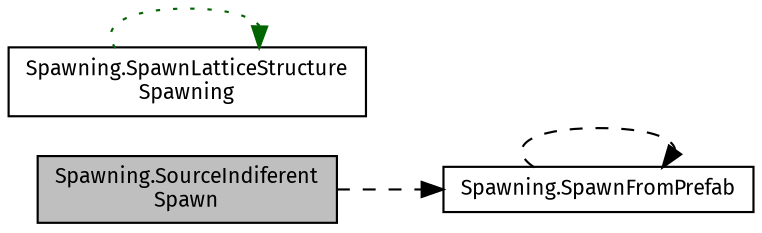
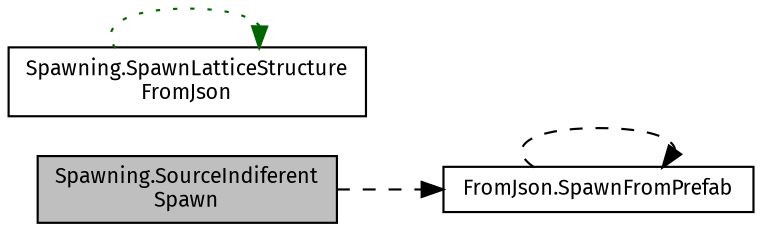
(187, 82) -> (187, 82)
(598, 189) -> (598, 189)
